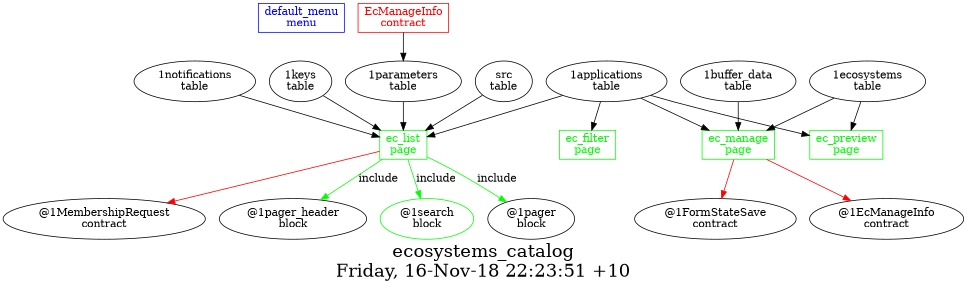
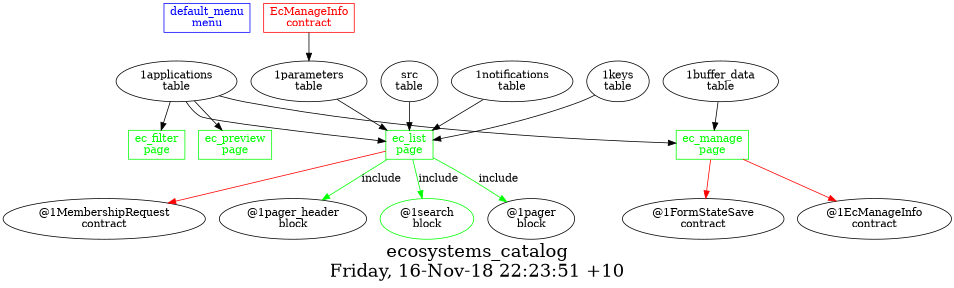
(868, 81) -> none
